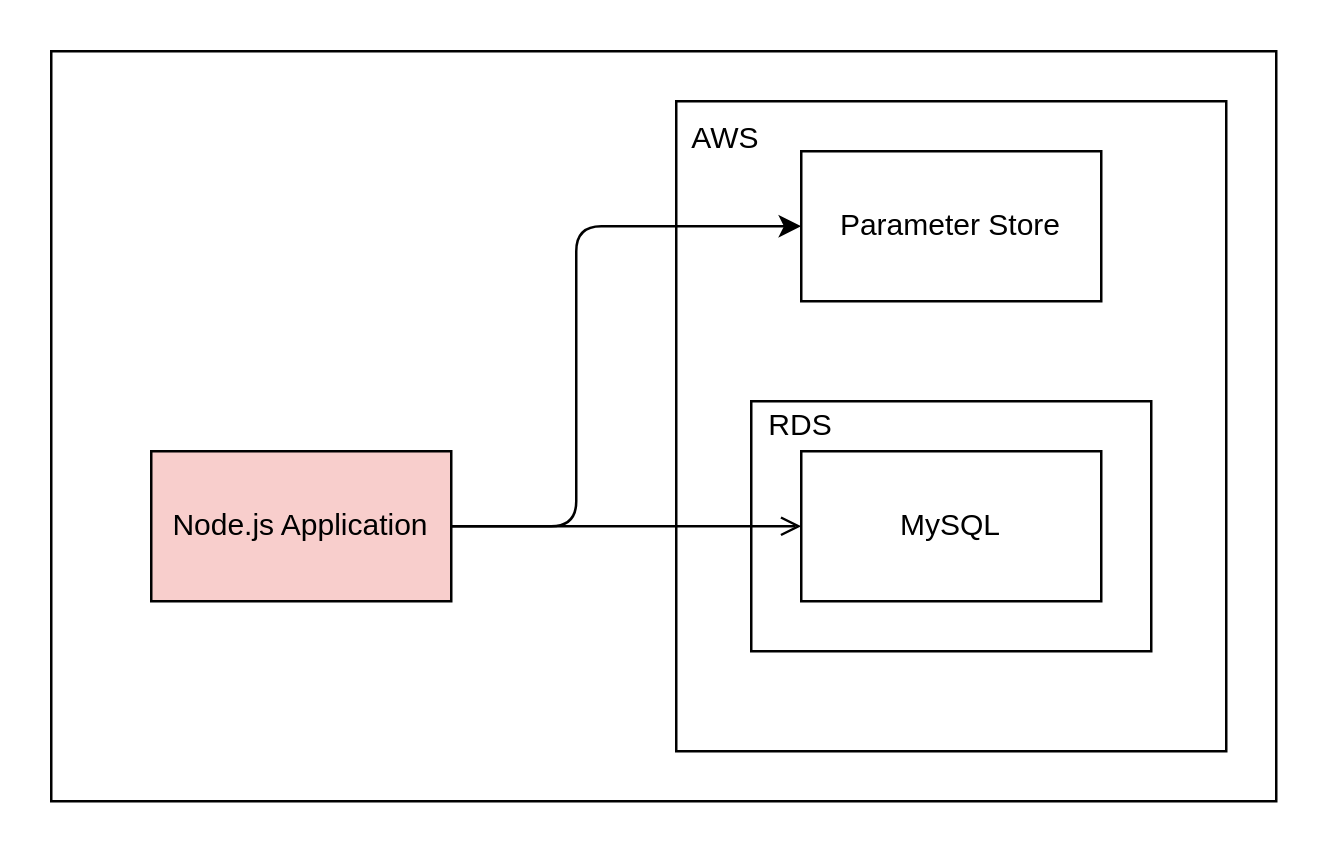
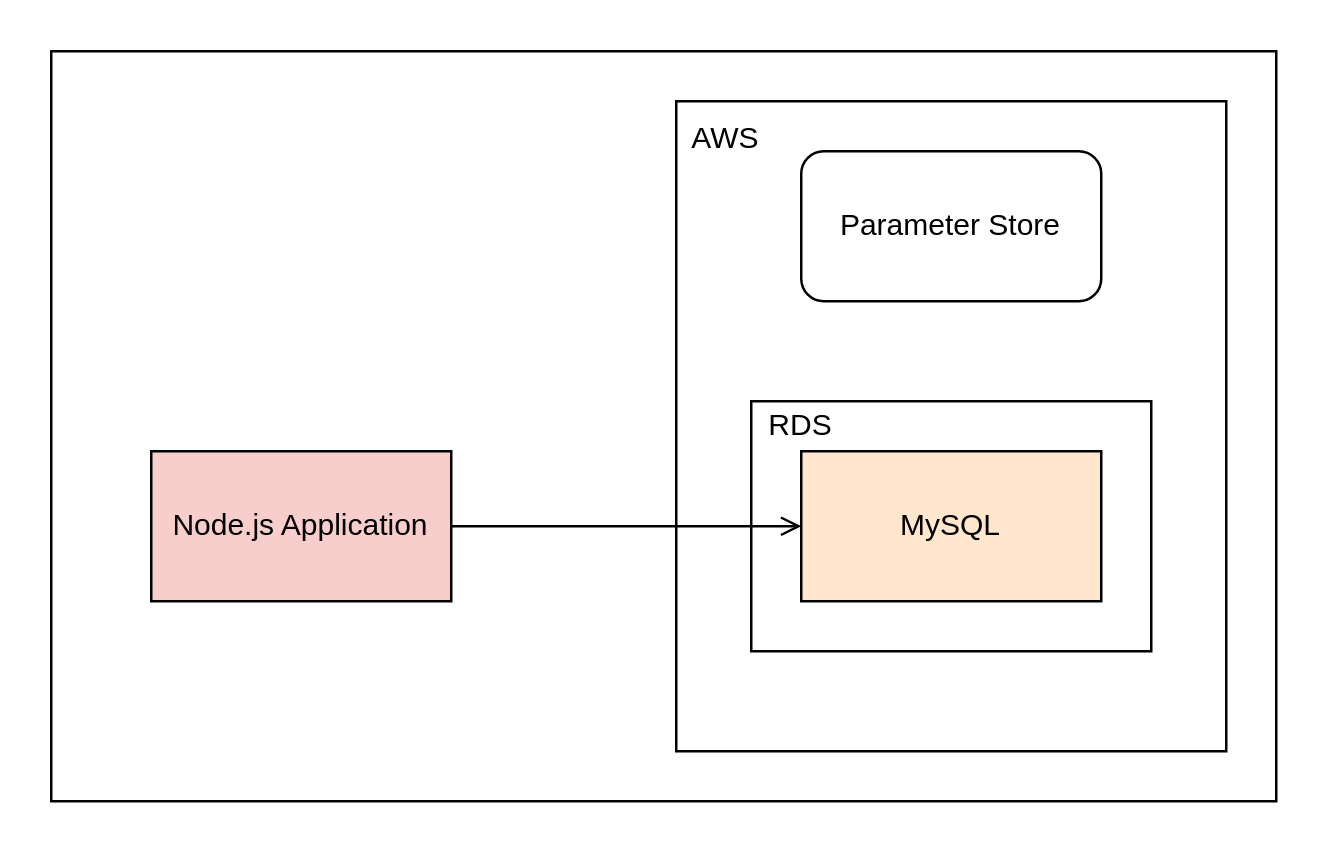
(951, 226) -> (951, 226)
(576, 277) -> none
(951, 526) -> (951, 526)
